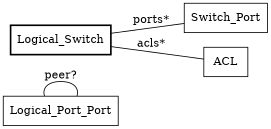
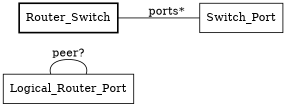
(61, 40) -> (68, 18)
(226, 62) -> none
(61, 111) -> (68, 89)
